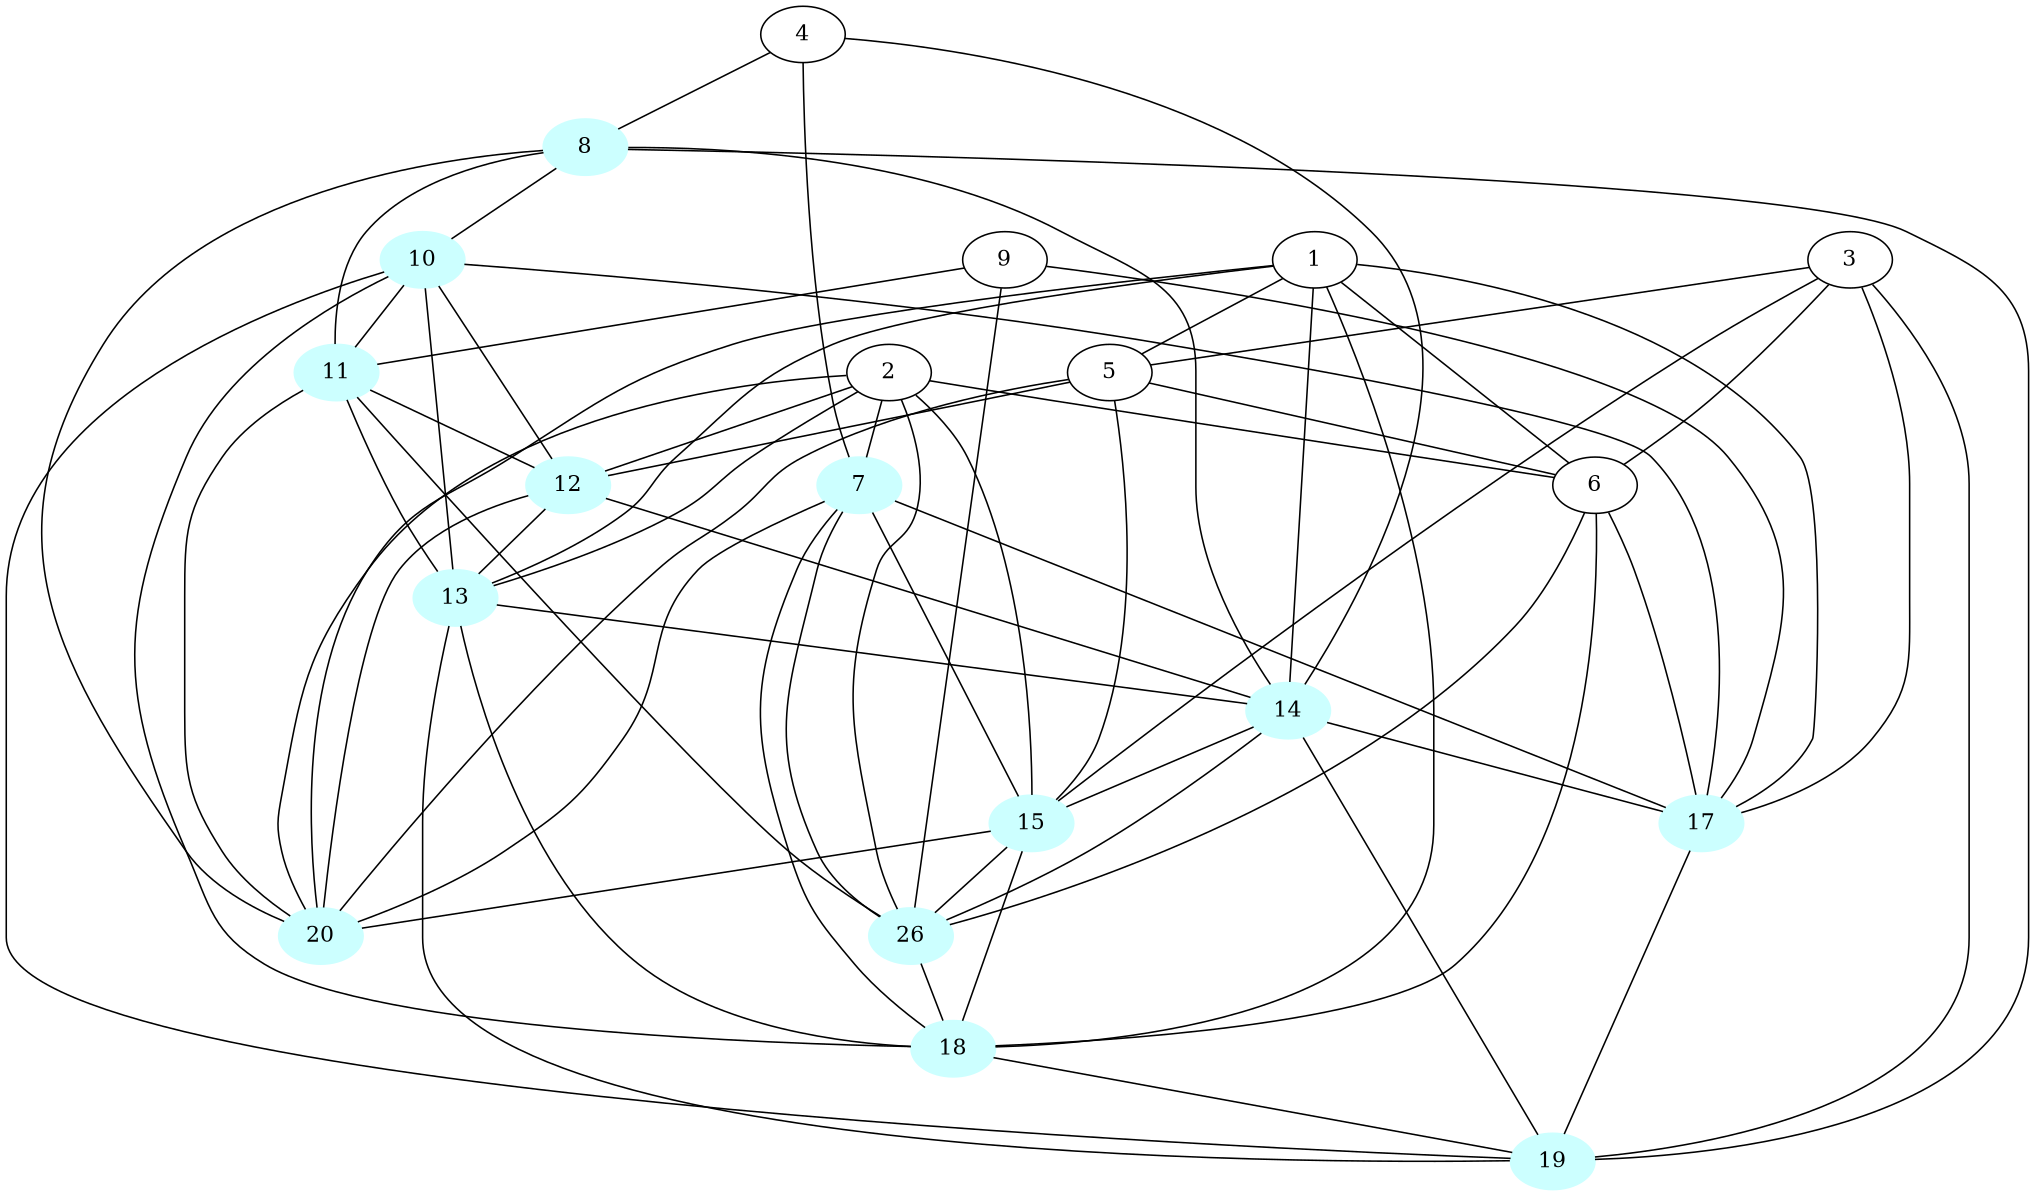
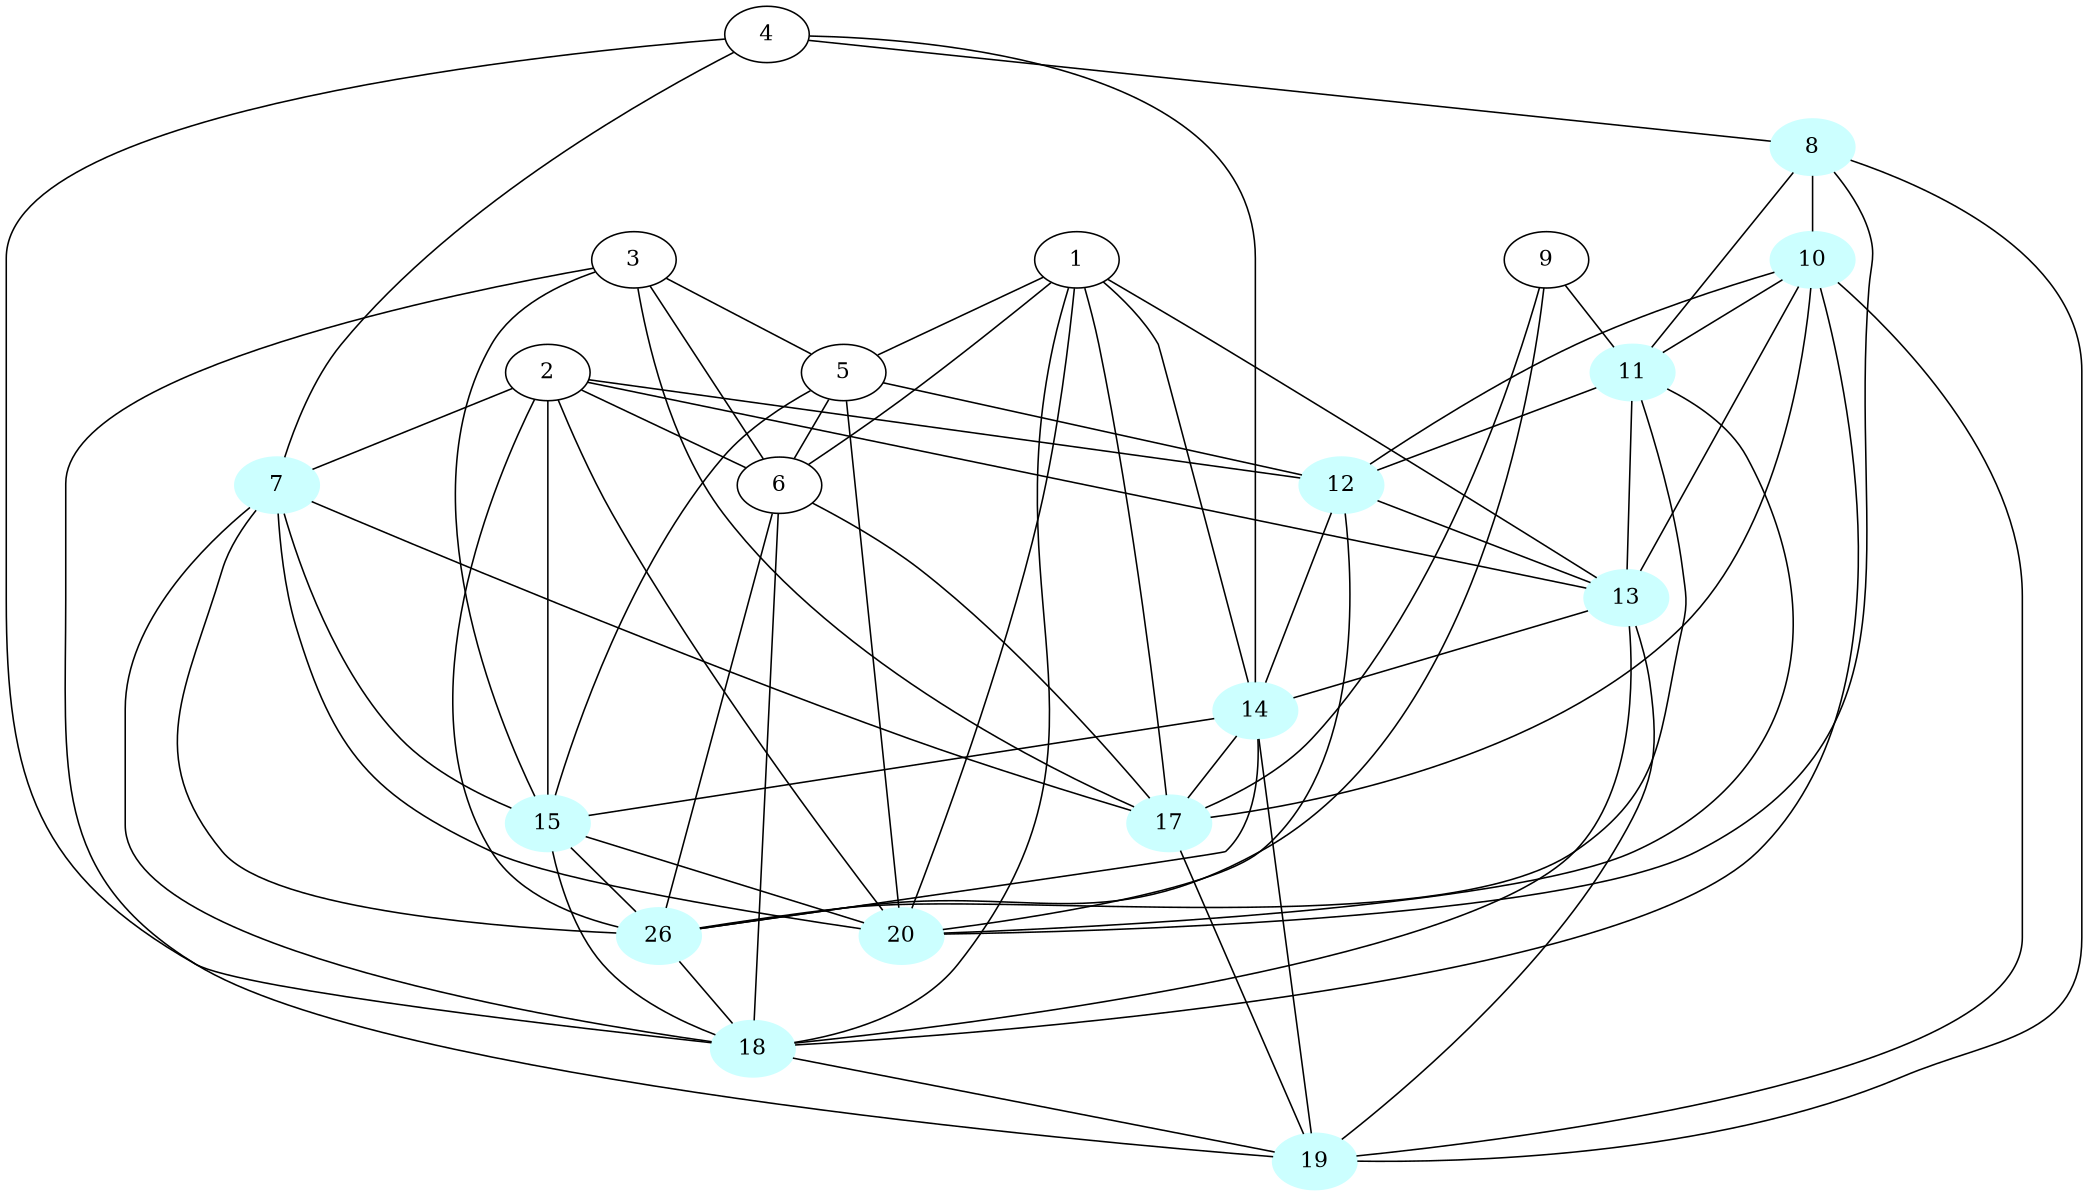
(1103, 253) -> none
none -> (6, 519)
